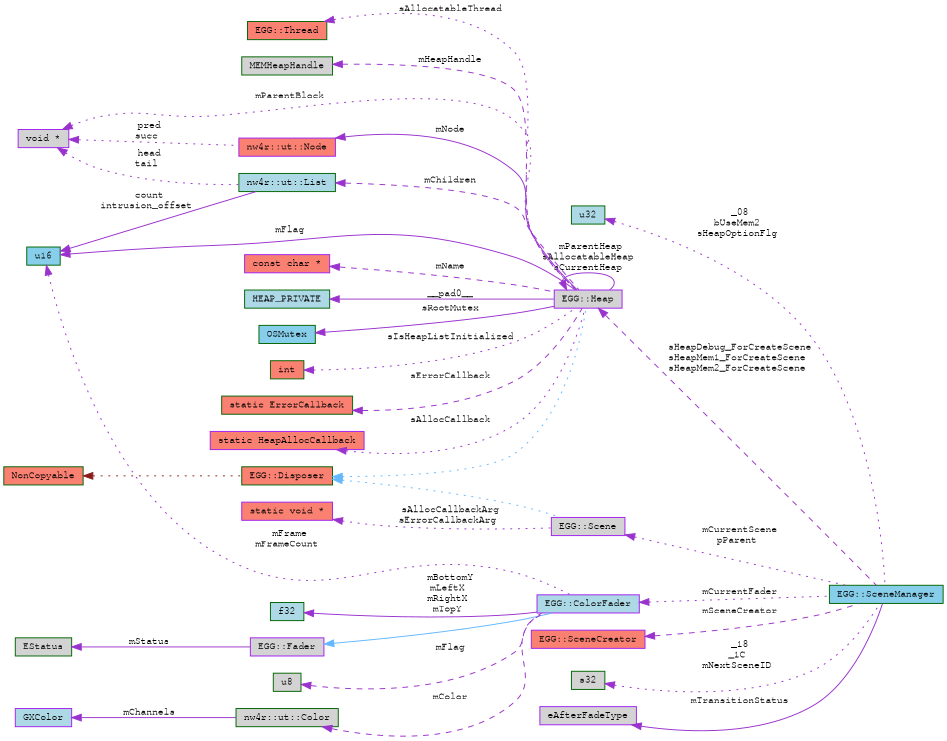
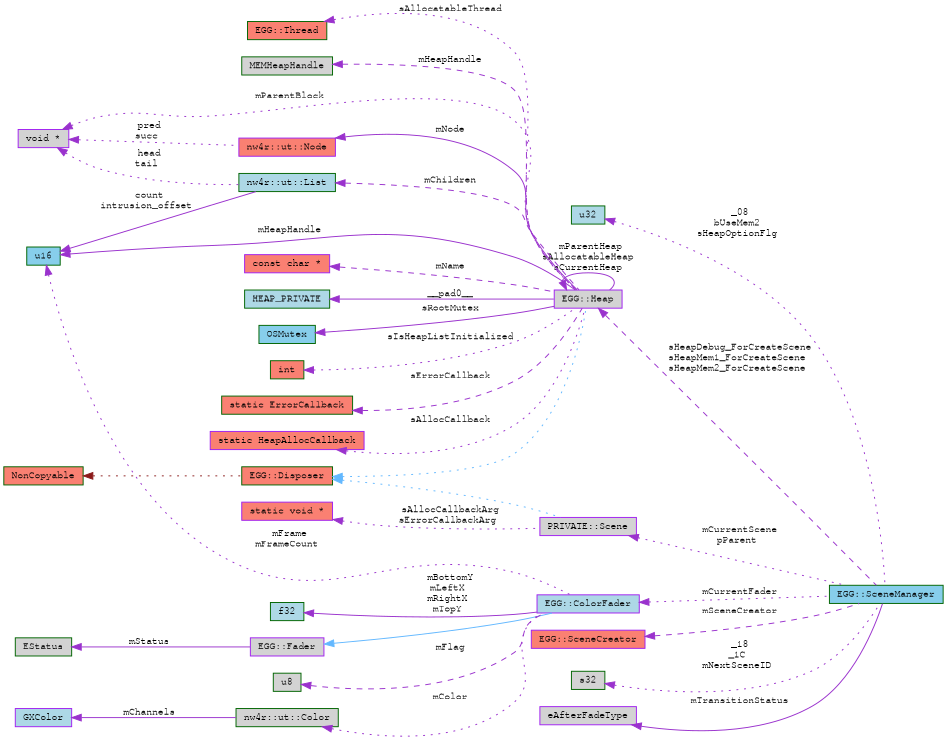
(287, 230) -> (287, 230)
(588, 527) -> (588, 527)
(475, 725) -> (475, 725)
